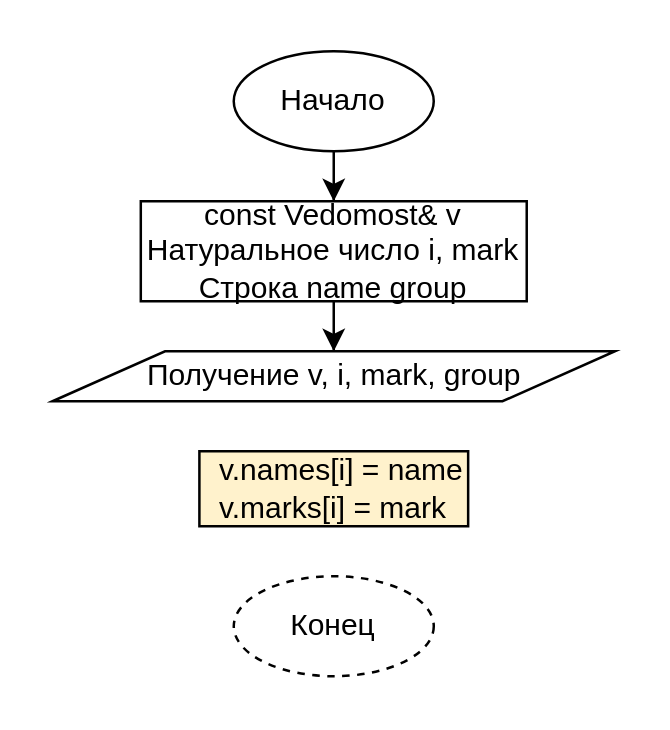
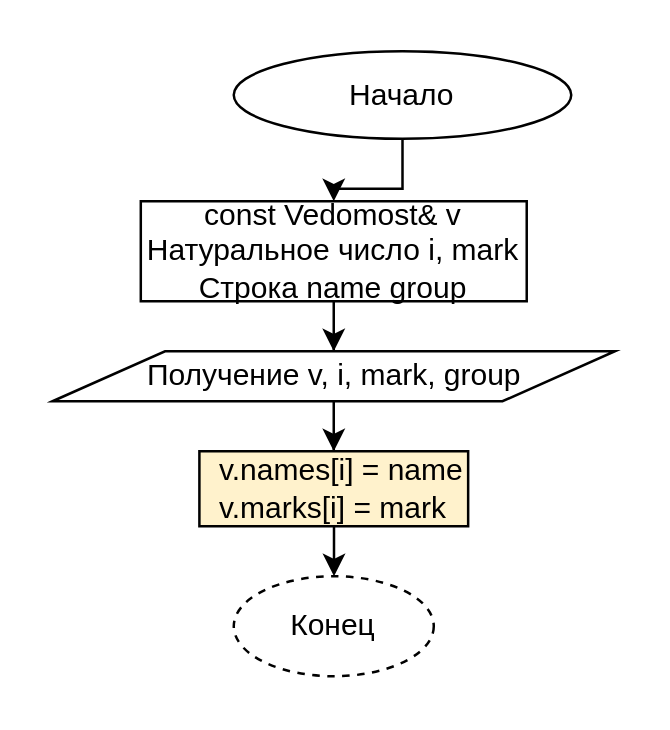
(334, 101) -> (403, 95)
none -> (334, 434)
none -> (334, 543)
